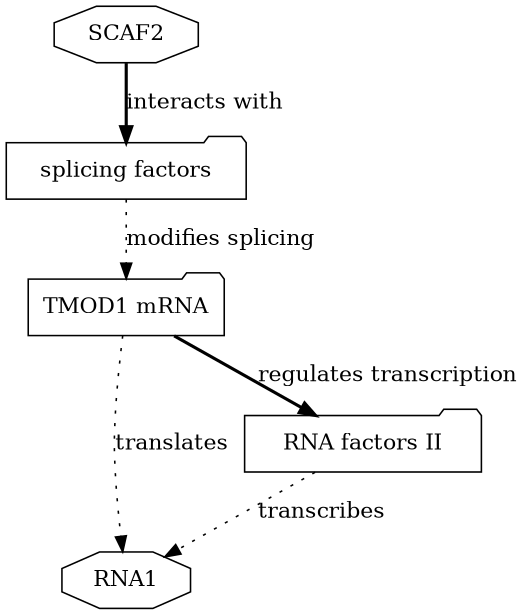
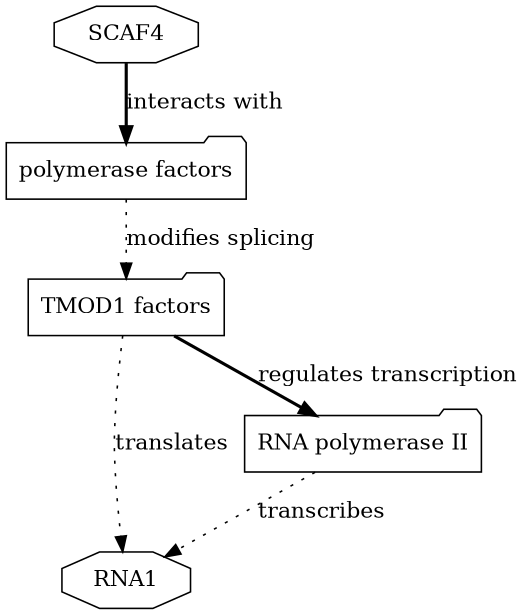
(126, 34) -> (126, 34)
(126, 171) -> (126, 171)
(126, 307) -> (126, 307)
(363, 444) -> (363, 444)
